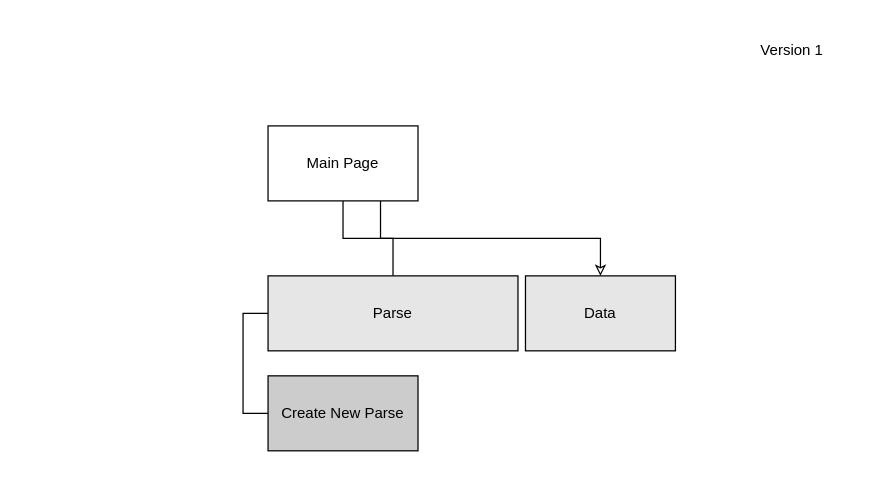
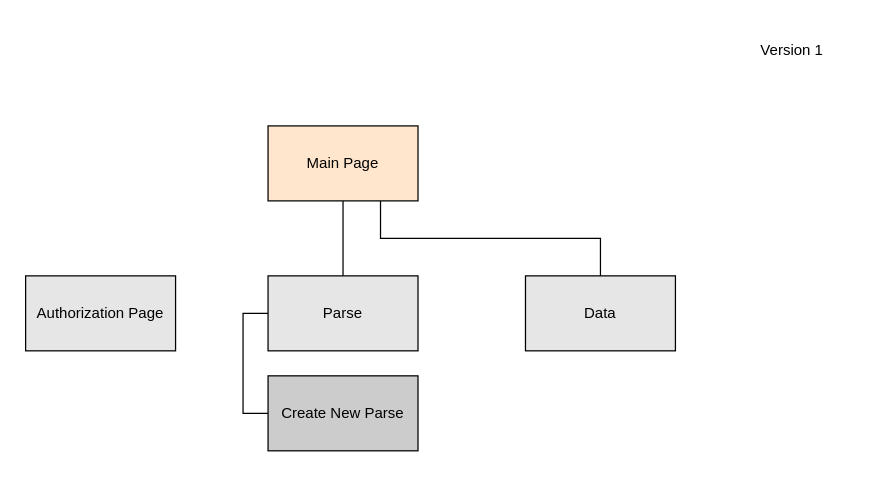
(343, 163) -> (343, 163)
(601, 266) -> (601, 270)
none -> (101, 313)
(393, 313) -> (343, 313)
